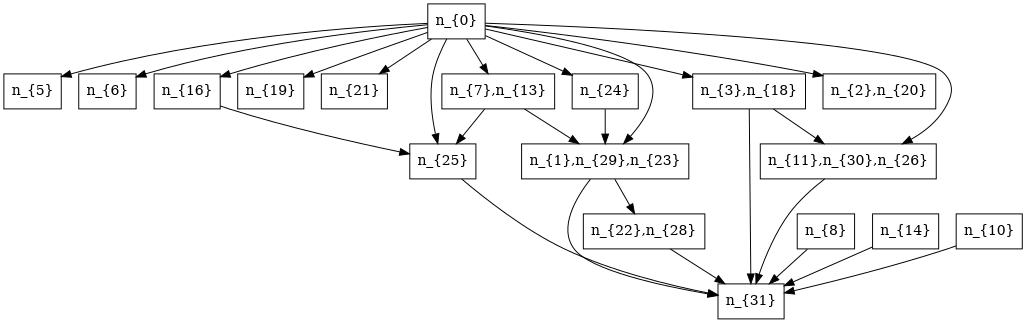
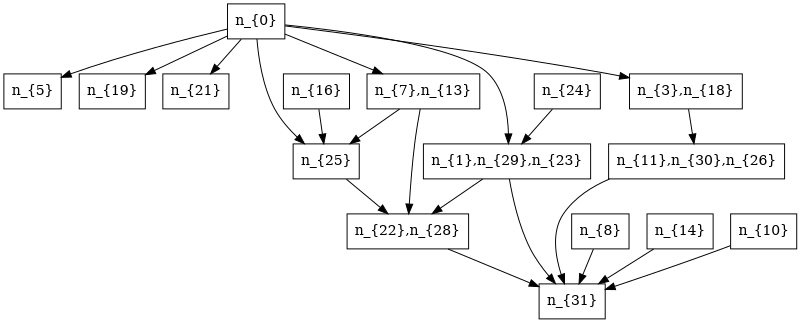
(759, 39) -> none
(328, 48) -> none
(524, 53) -> none
(107, 91) -> none
(879, 91) -> none
(547, 124) -> (413, 156)
(750, 191) -> none
(564, 249) -> (363, 193)
